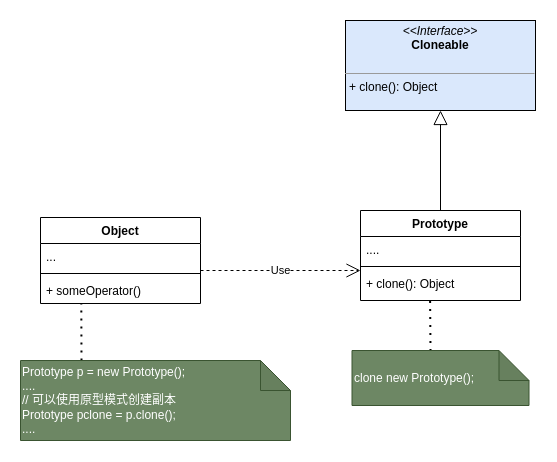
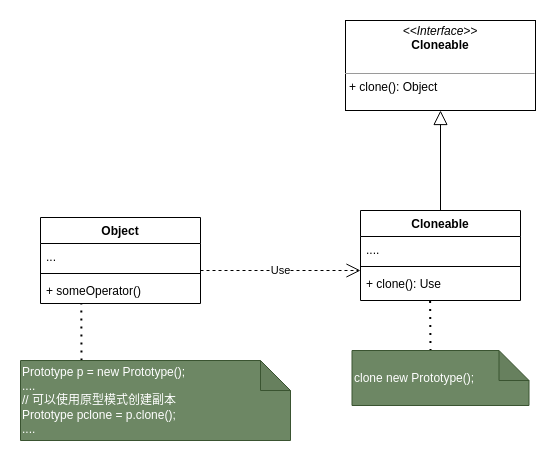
(441, 66) -> (441, 66)
(440, 224) -> (440, 224)
(417, 284) -> (407, 284)
